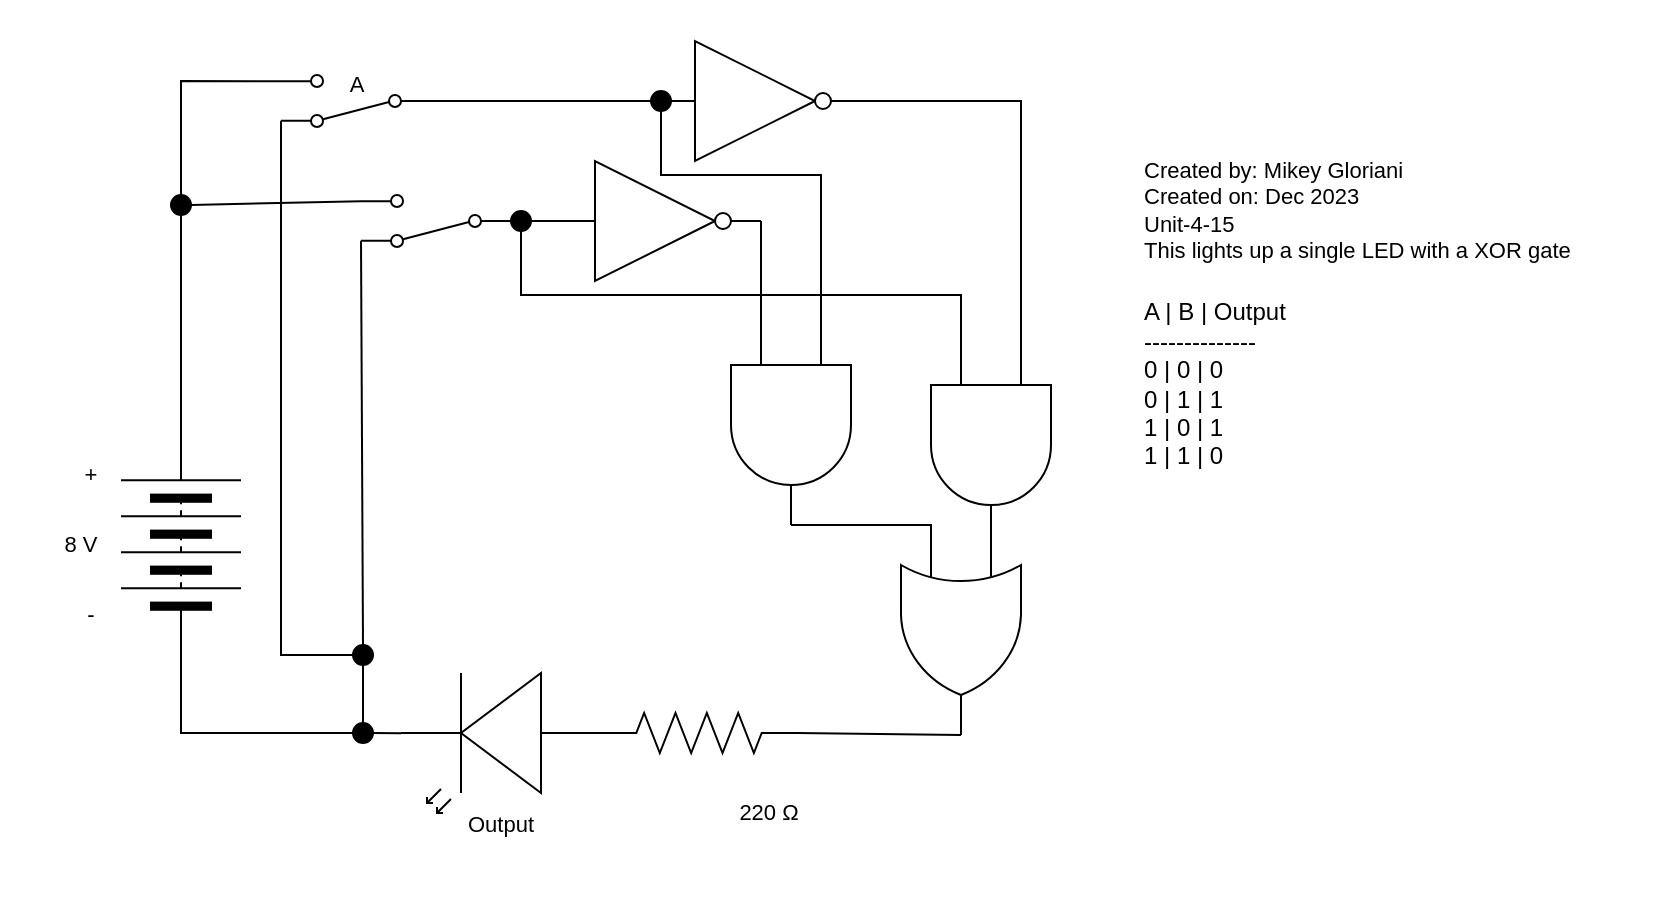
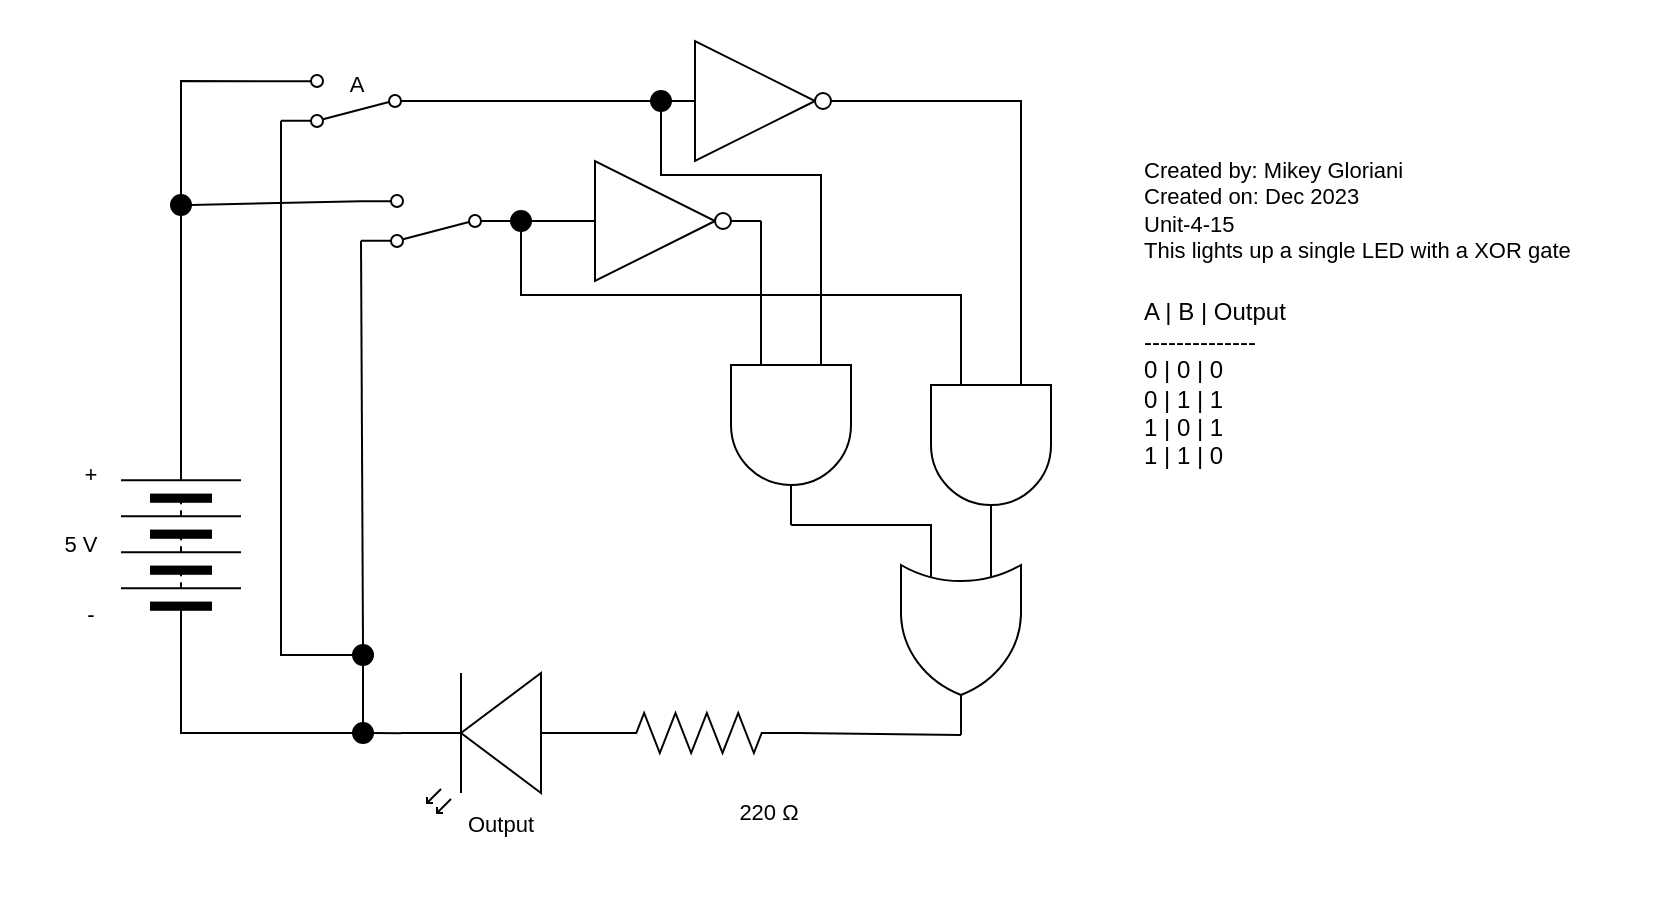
(82, 545) -> (82, 545)
